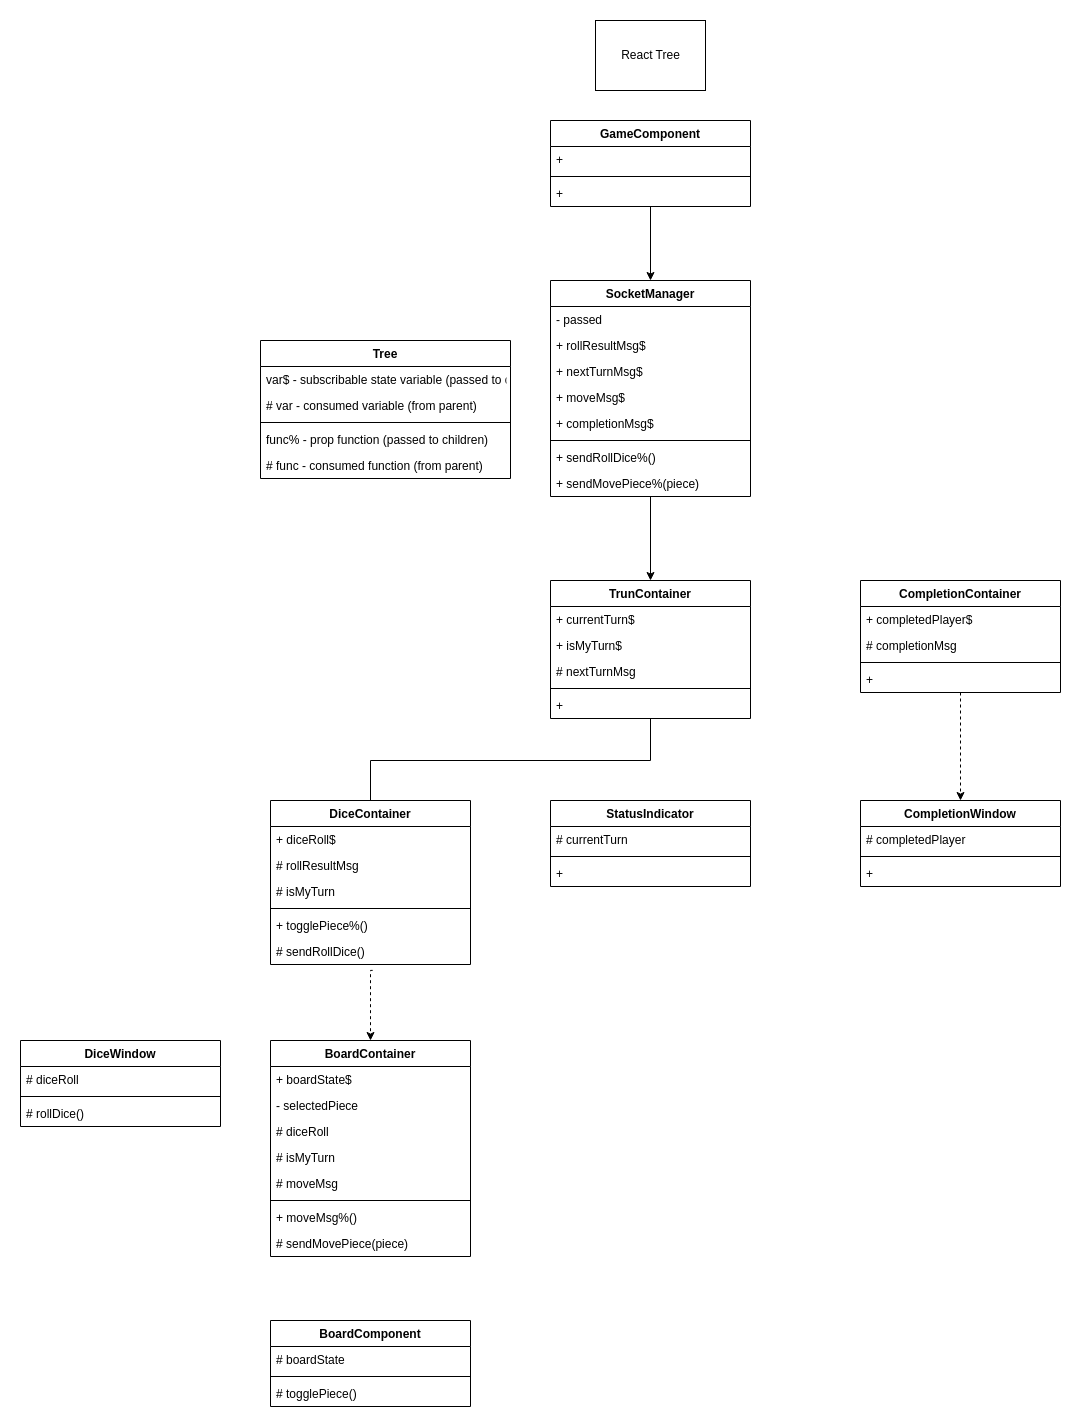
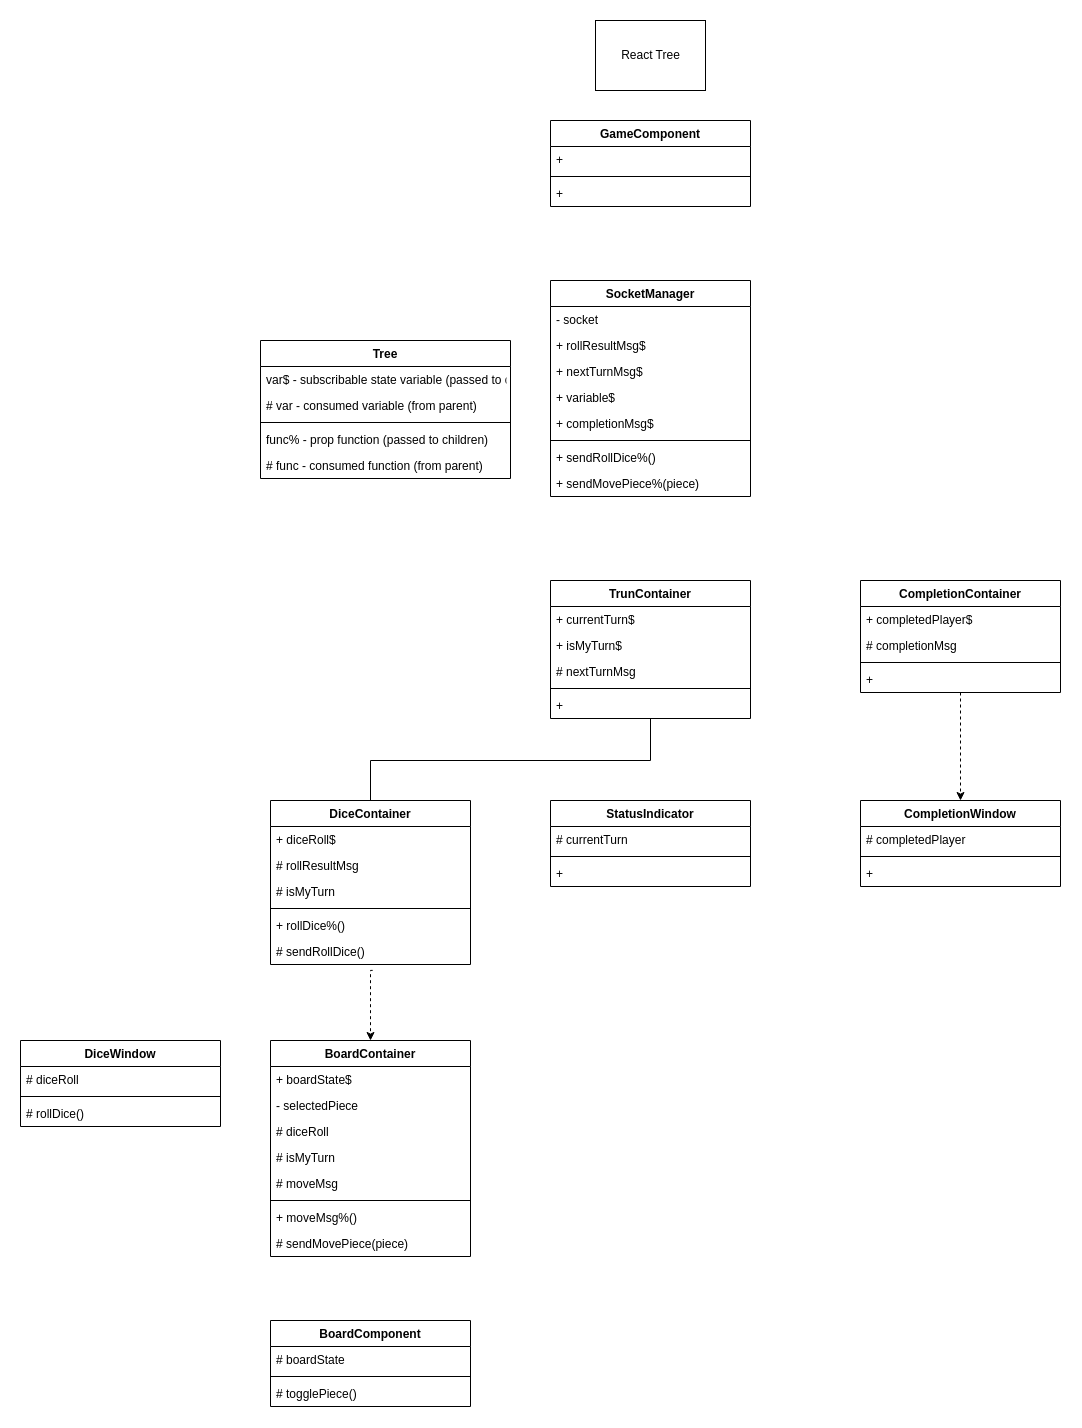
(651, 241) -> none
(581, 320) -> (581, 320)
(588, 398) -> (588, 398)
(651, 536) -> none
(325, 926) -> (313, 926)
